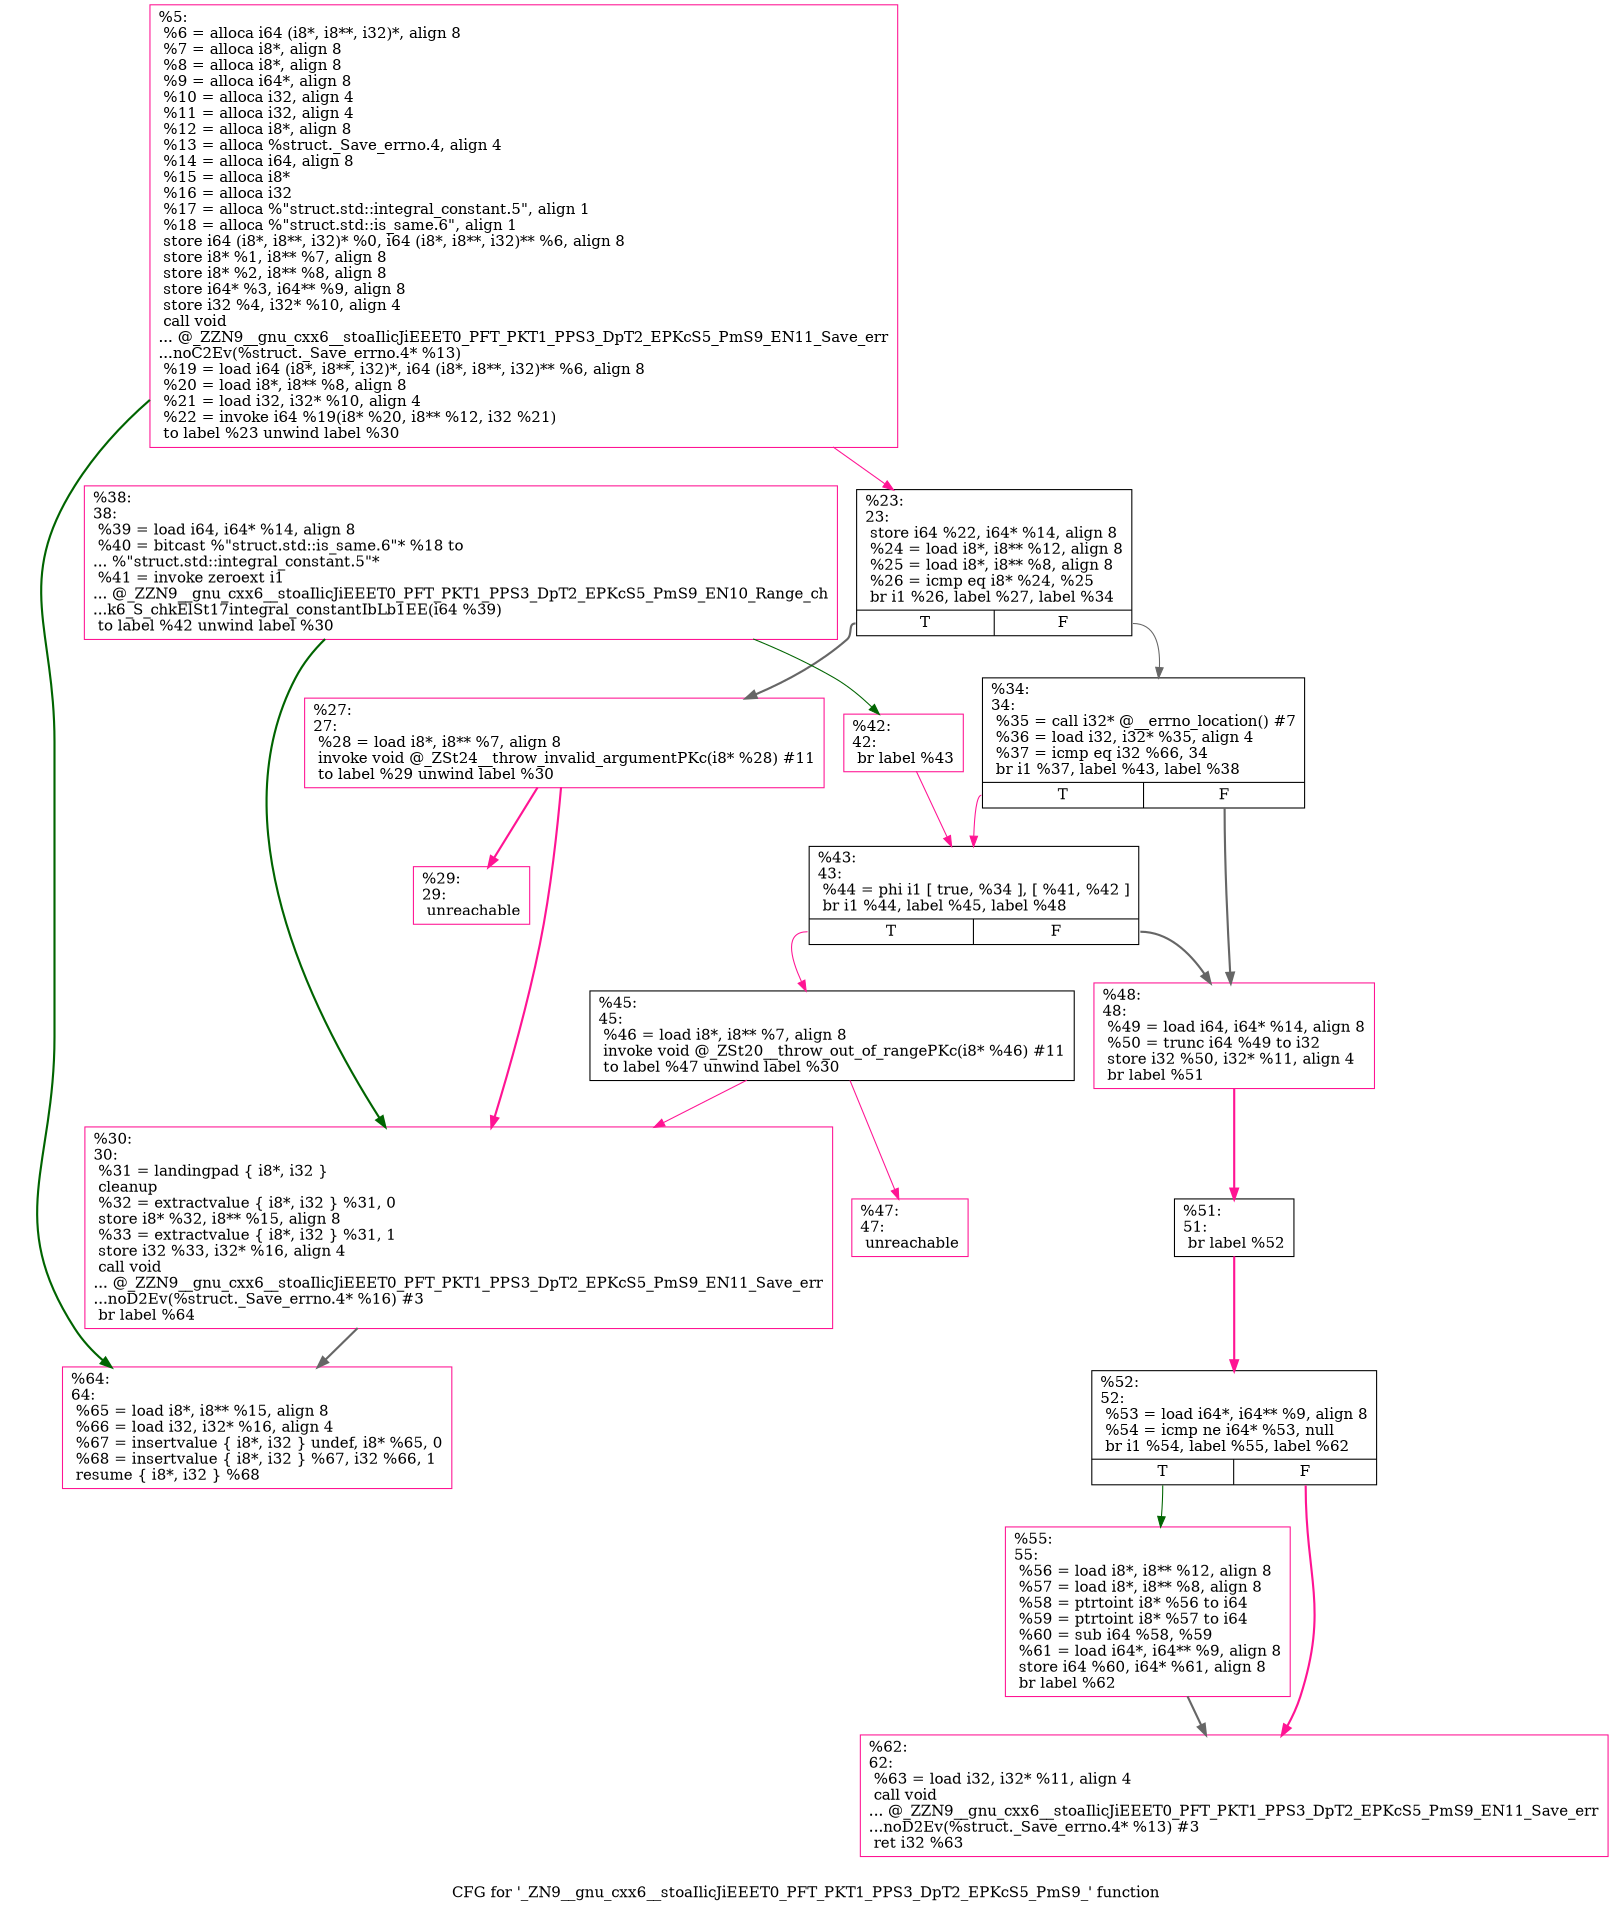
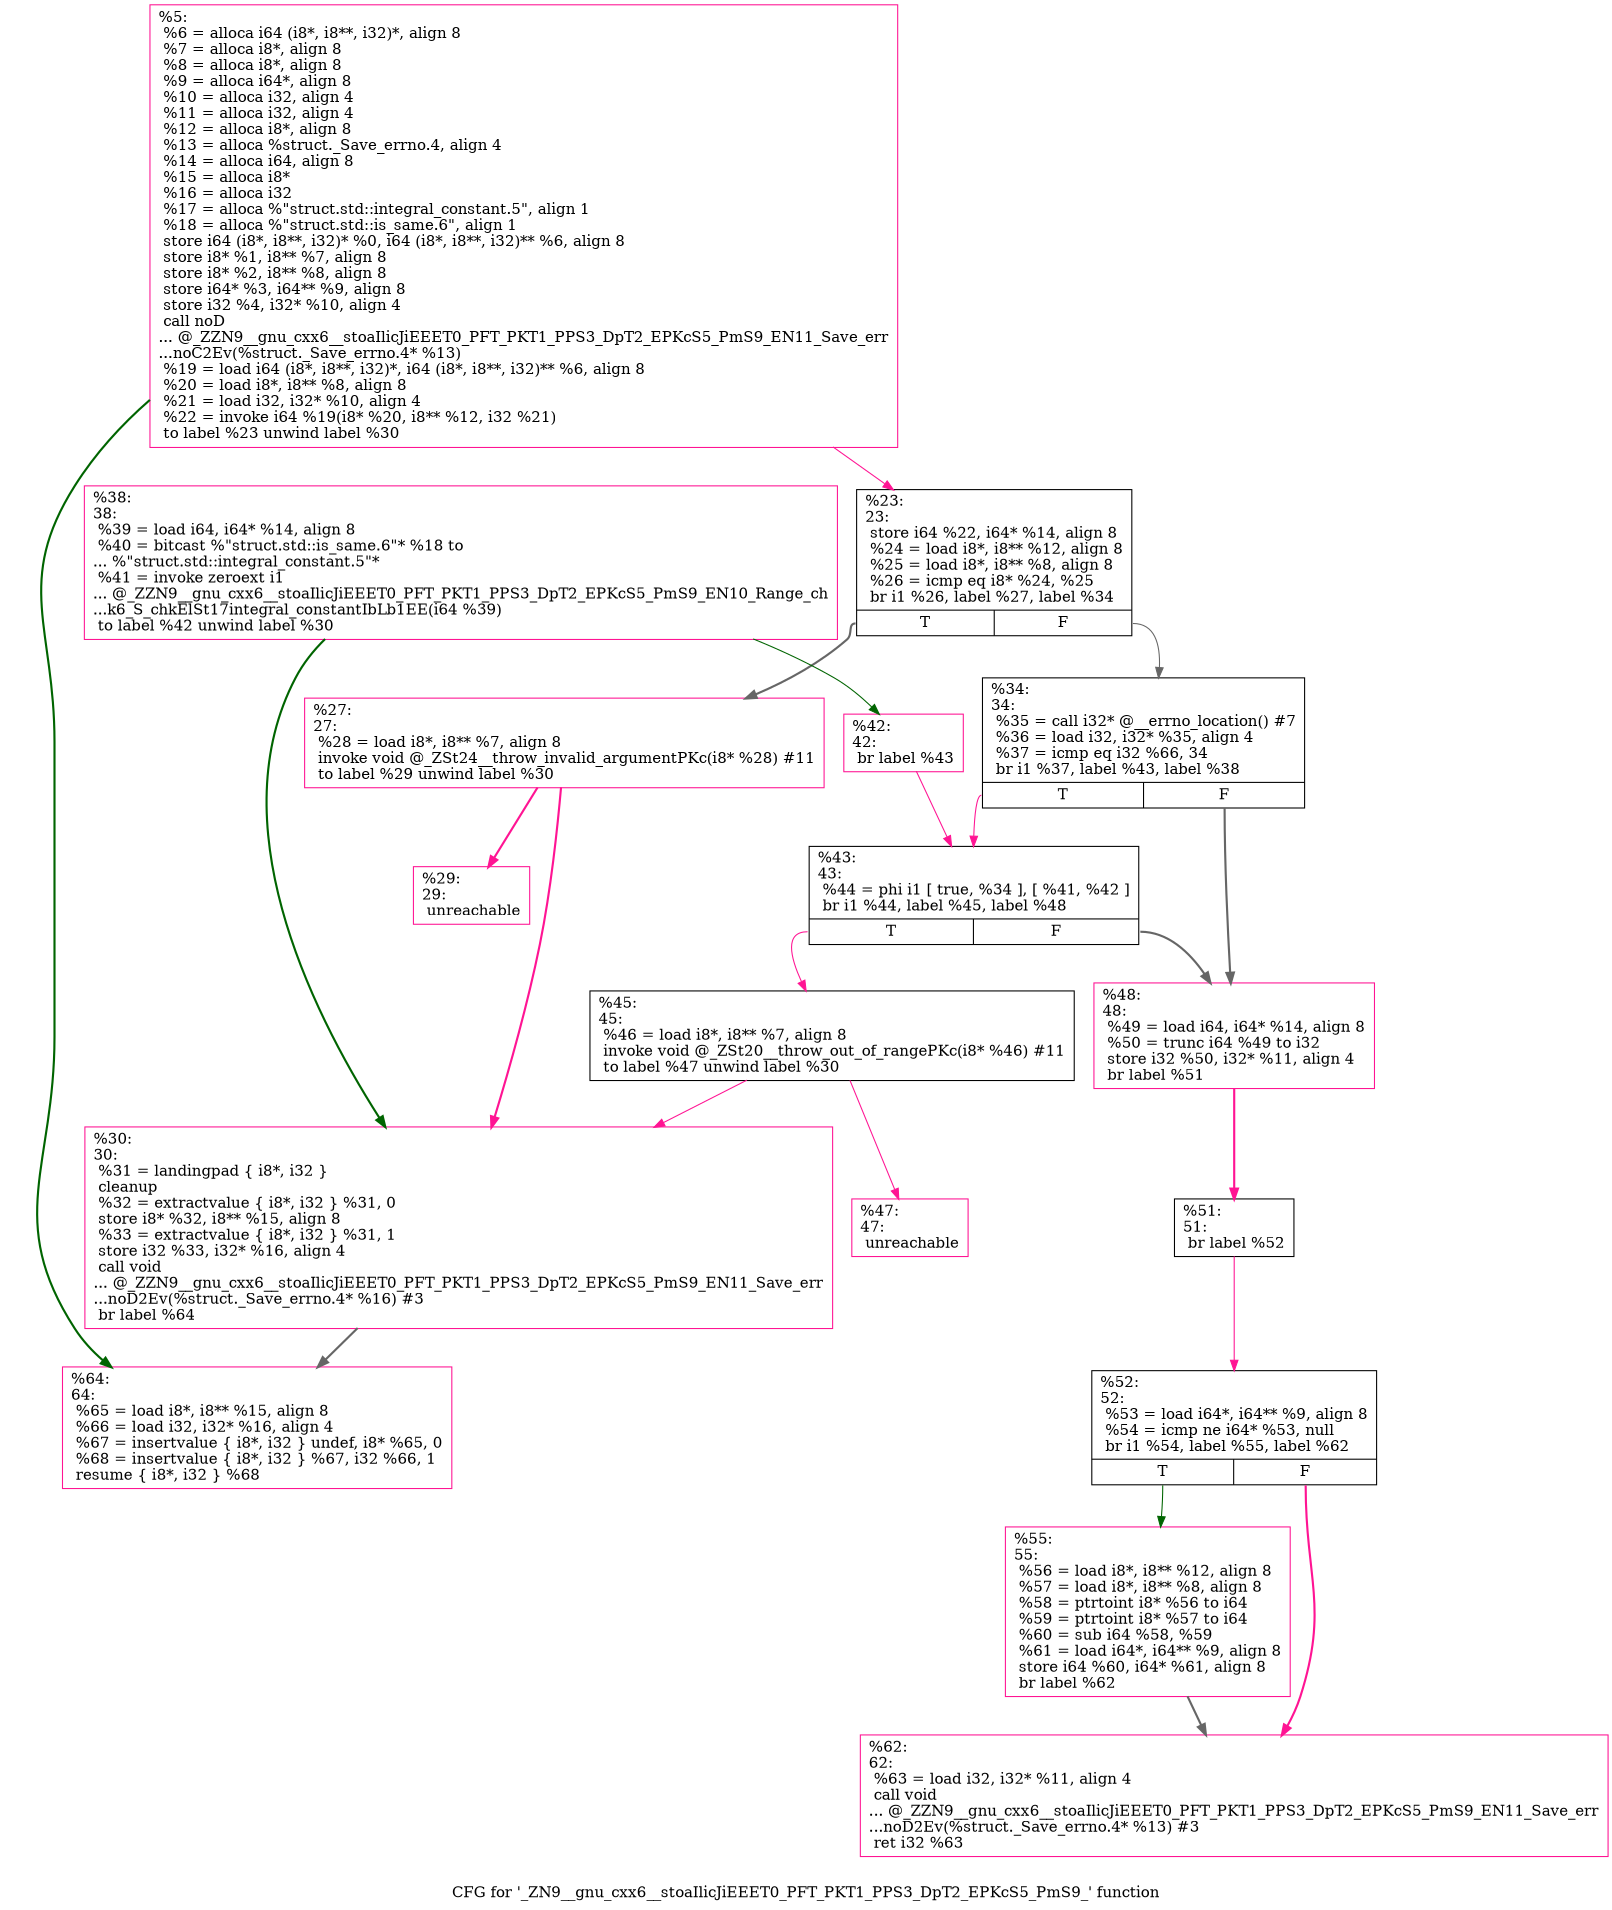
(193, 322) -> (192, 322)
(1234, 1308) -> (1234, 1308)
